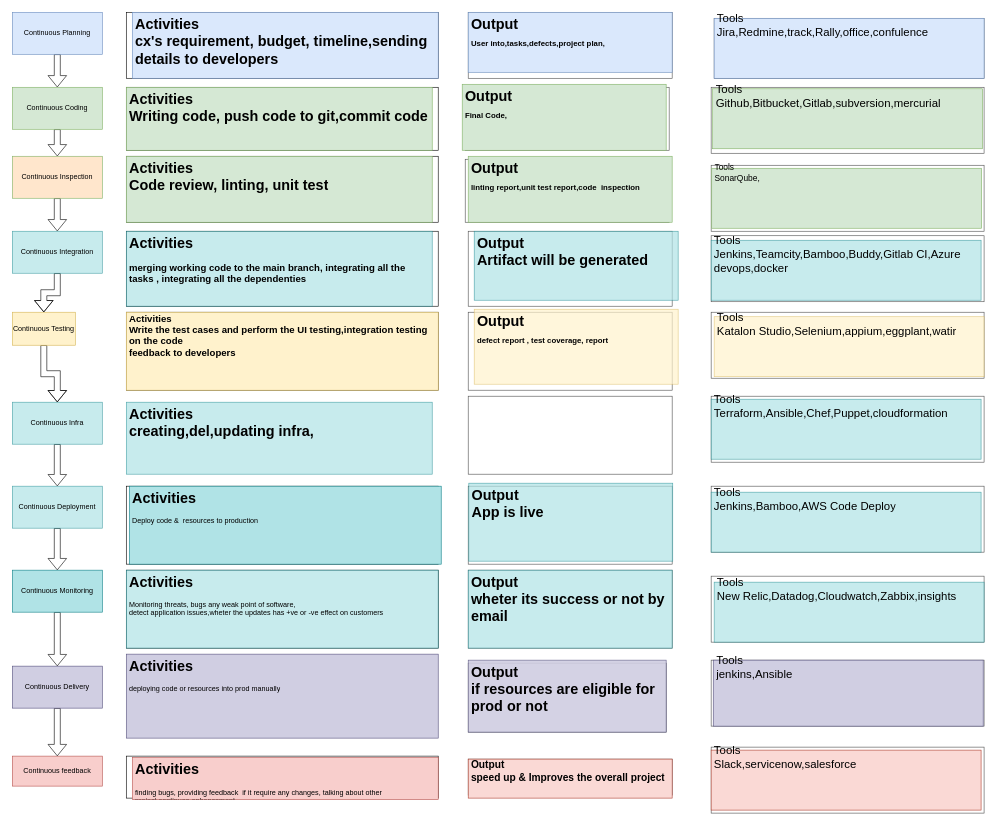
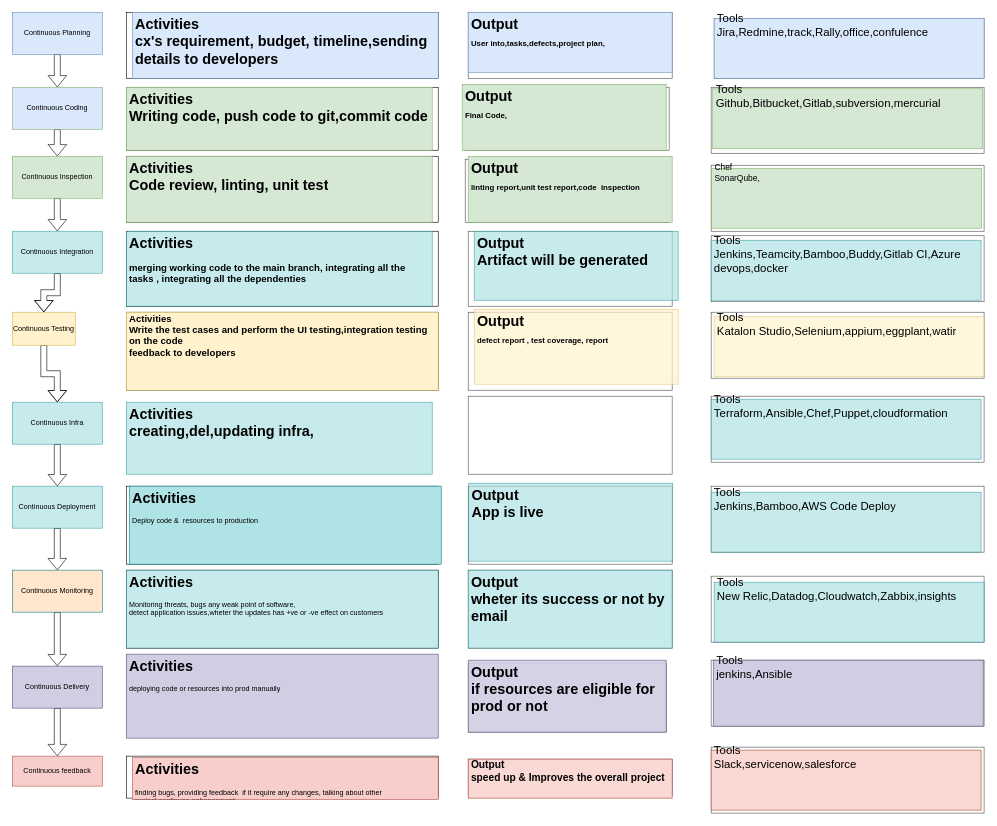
(57, 108) -> (57, 108)
(739, 173) -> (739, 173)
(57, 177) -> (57, 177)
(57, 591) -> (57, 591)
